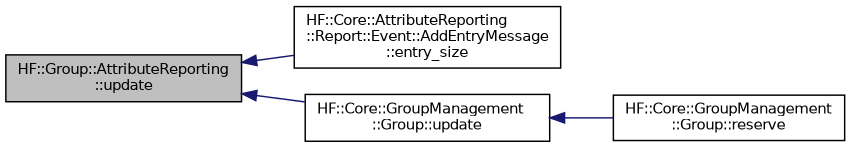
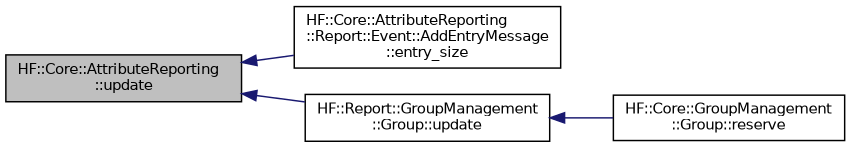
(124, 78) -> (124, 78)
(427, 118) -> (427, 118)
